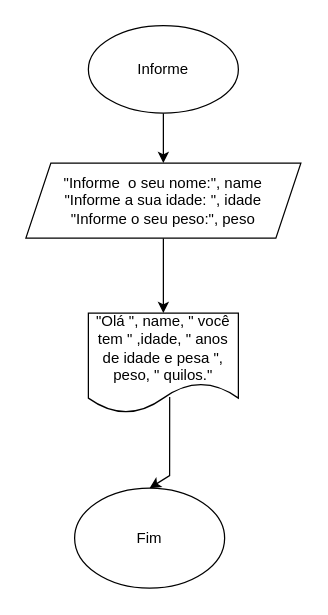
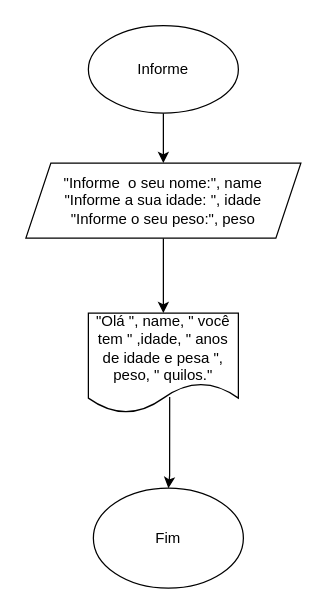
(149, 538) -> (168, 538)
